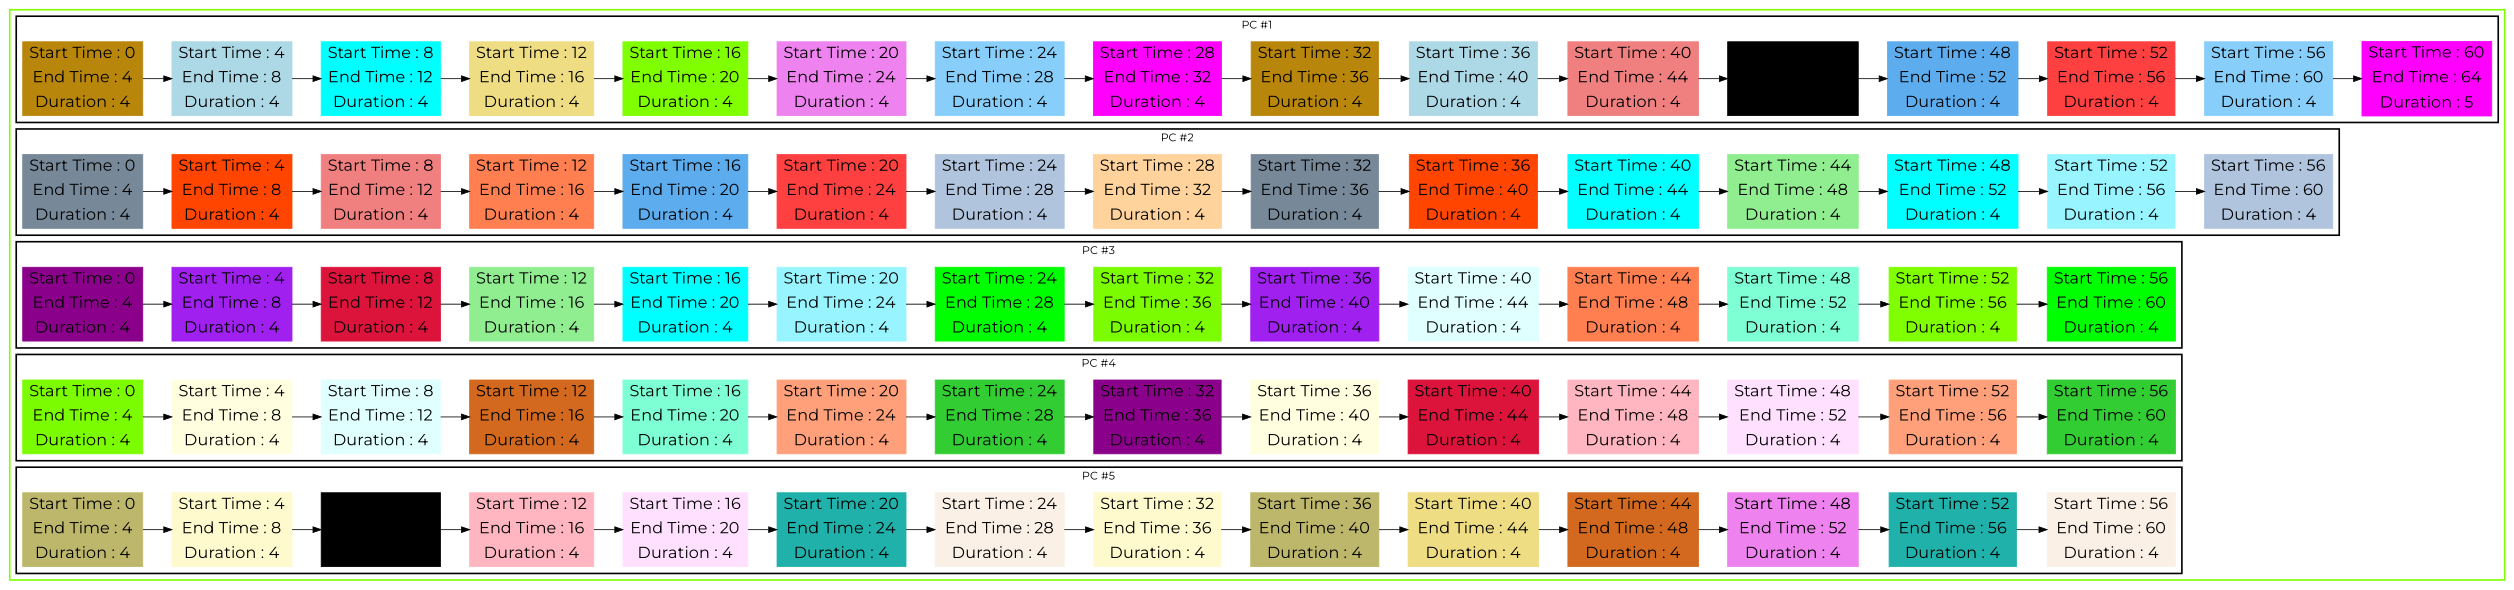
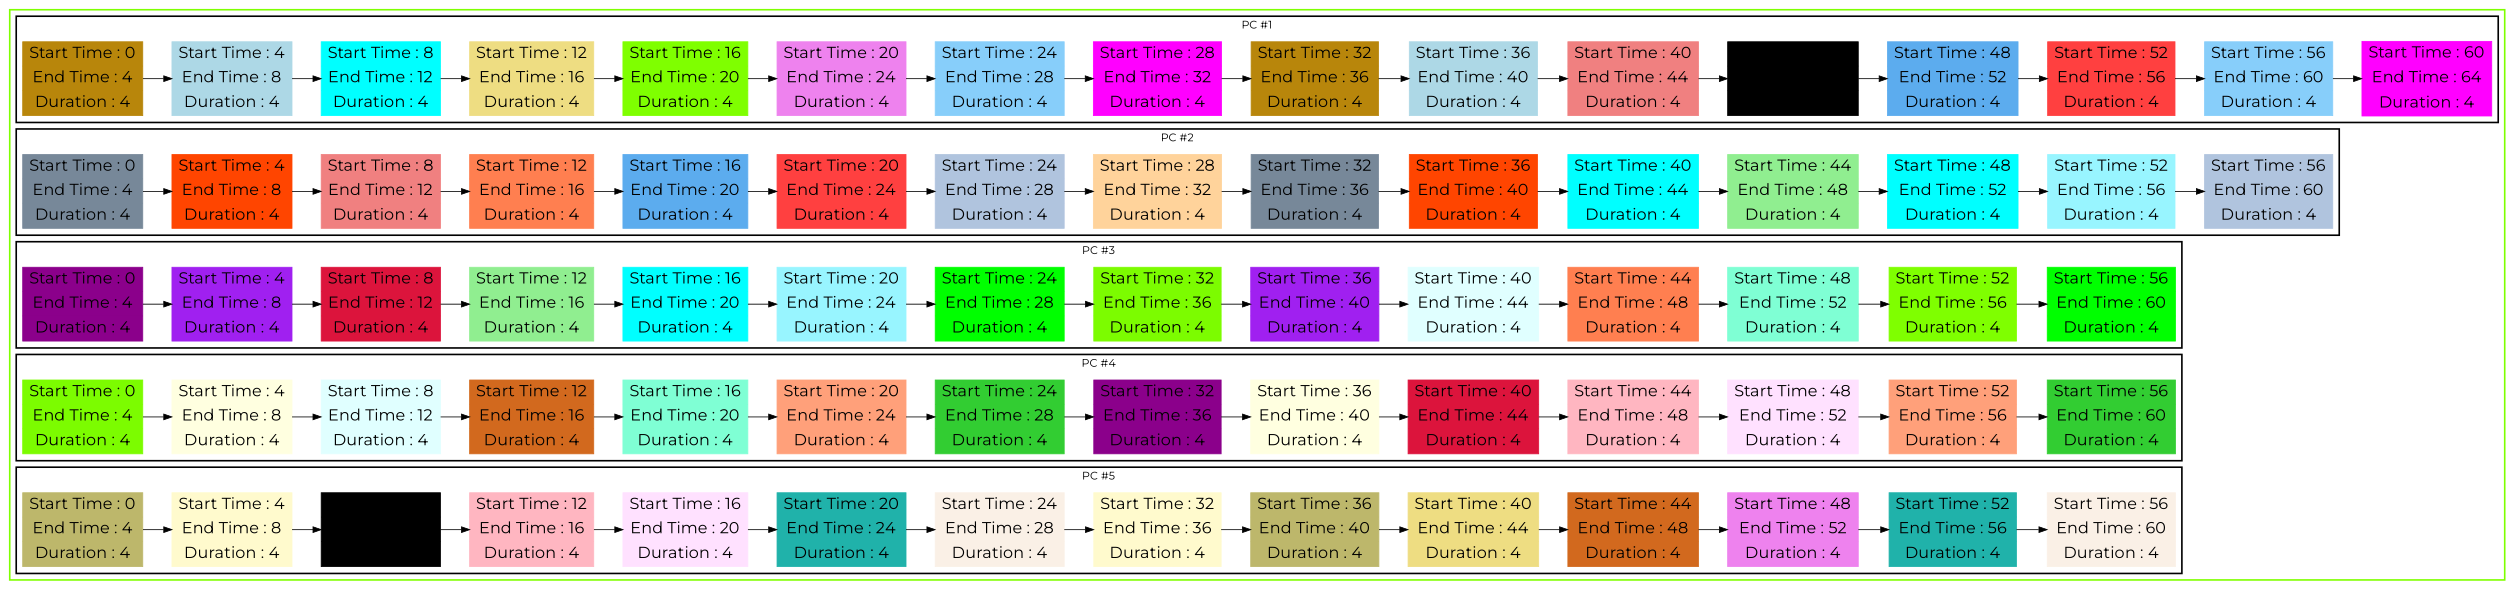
(2427, 103) -> (2427, 103)
